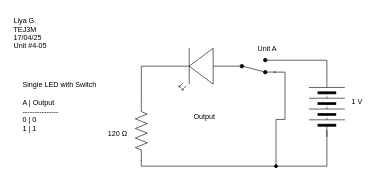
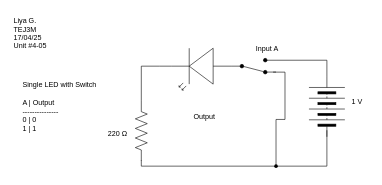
(268, 50) -> (268, 50)
(118, 134) -> (118, 134)
